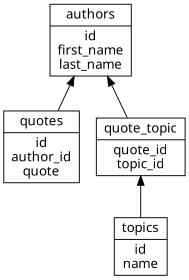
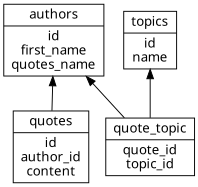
(91, 65) -> (54, 65)
(42, 171) -> (51, 171)
(141, 201) -> (150, 98)
